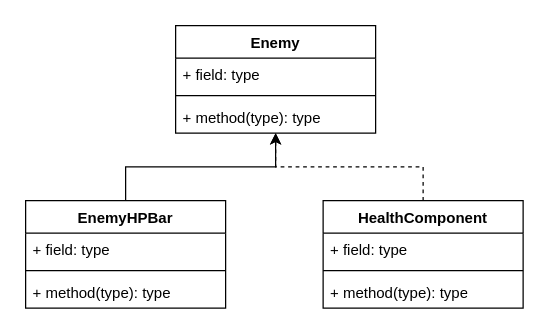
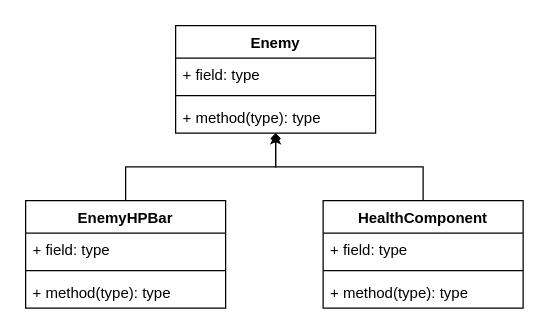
(274, 167) -> (274, 167)
(365, 167) -> (365, 167)
